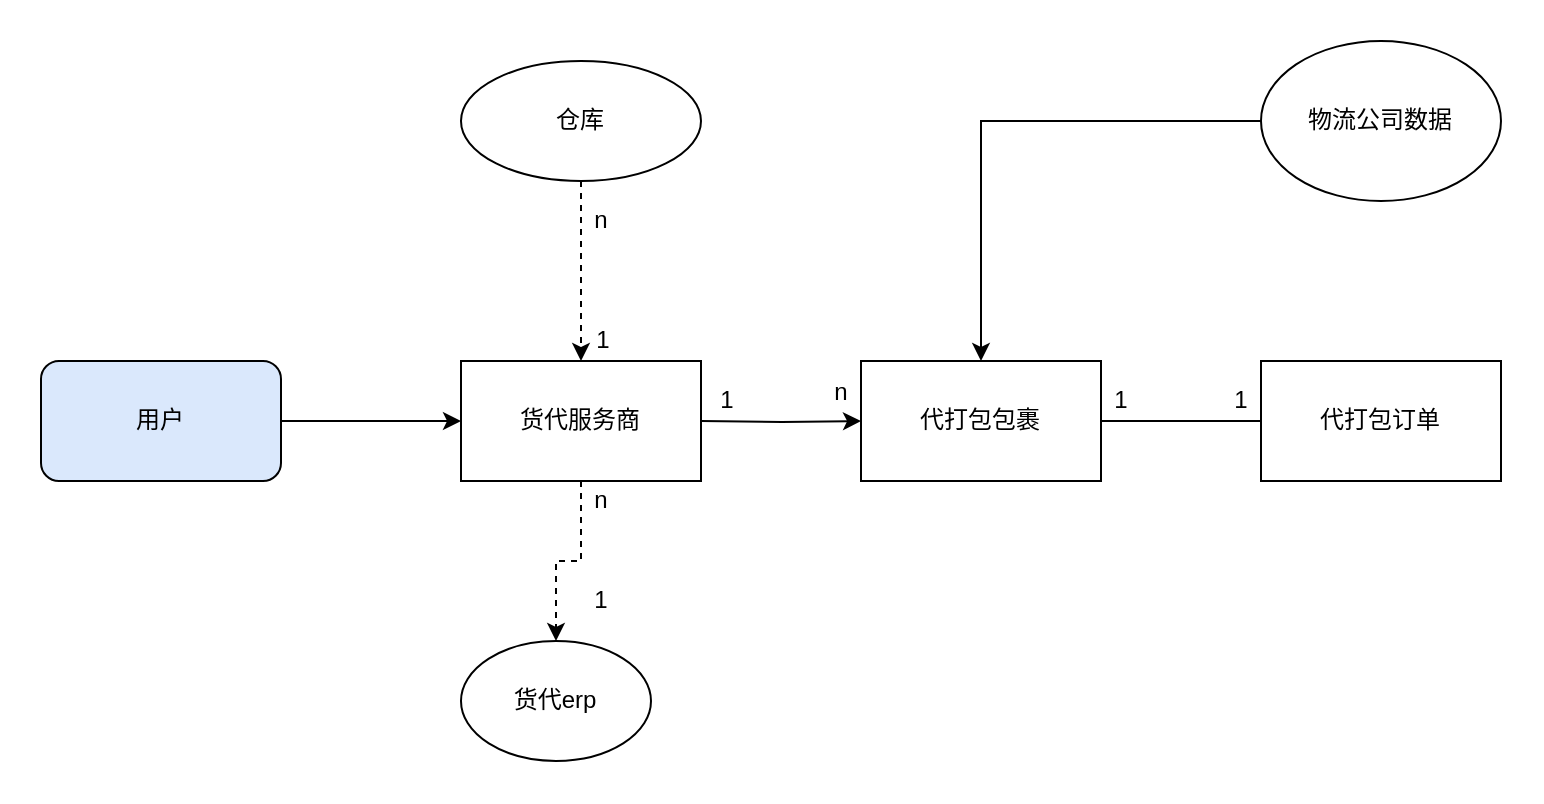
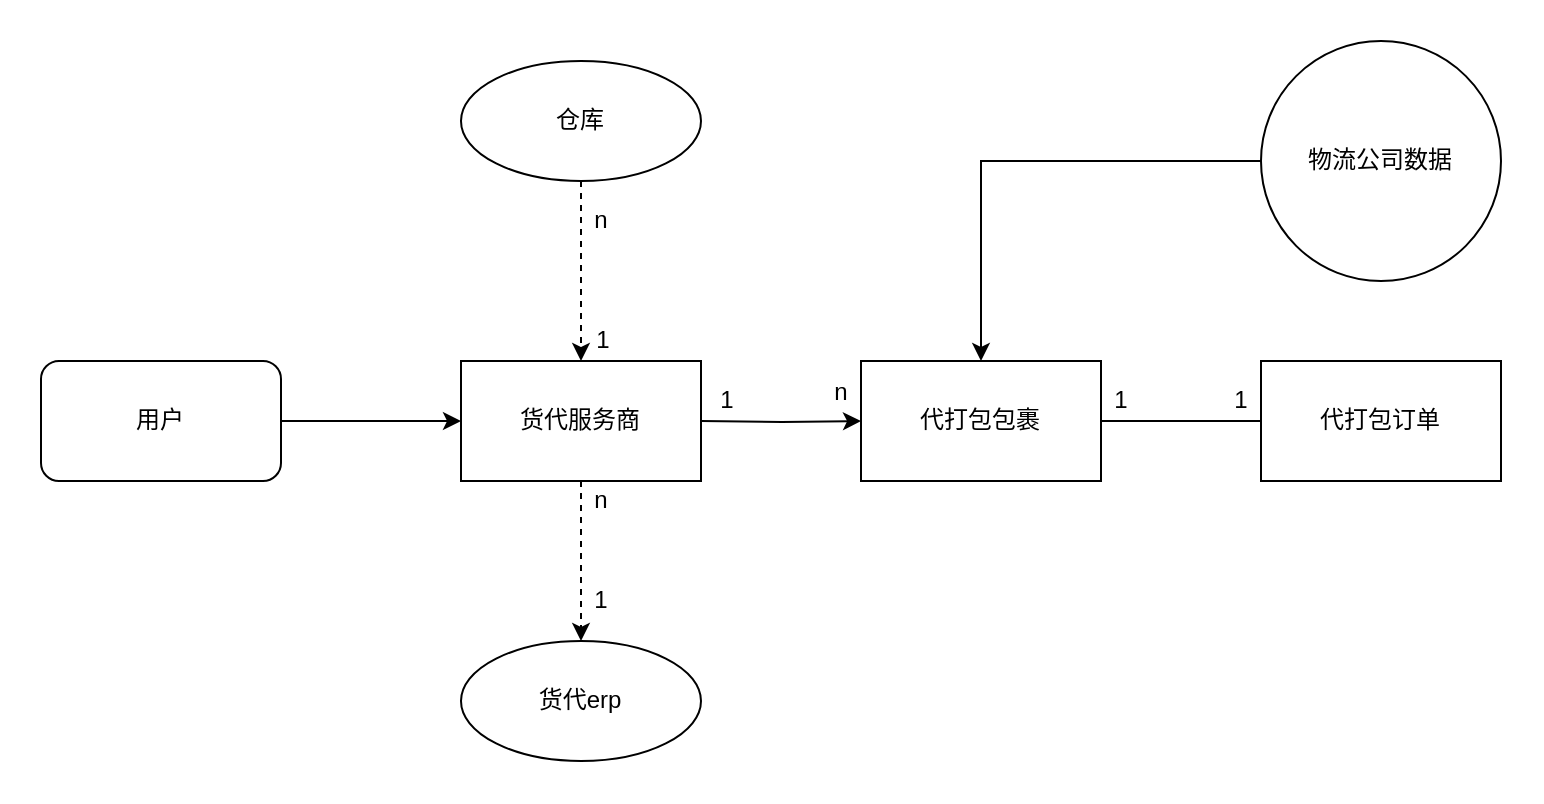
(1381, 121) -> (1381, 161)
(161, 421) -> (161, 421)
(556, 701) -> (581, 701)
